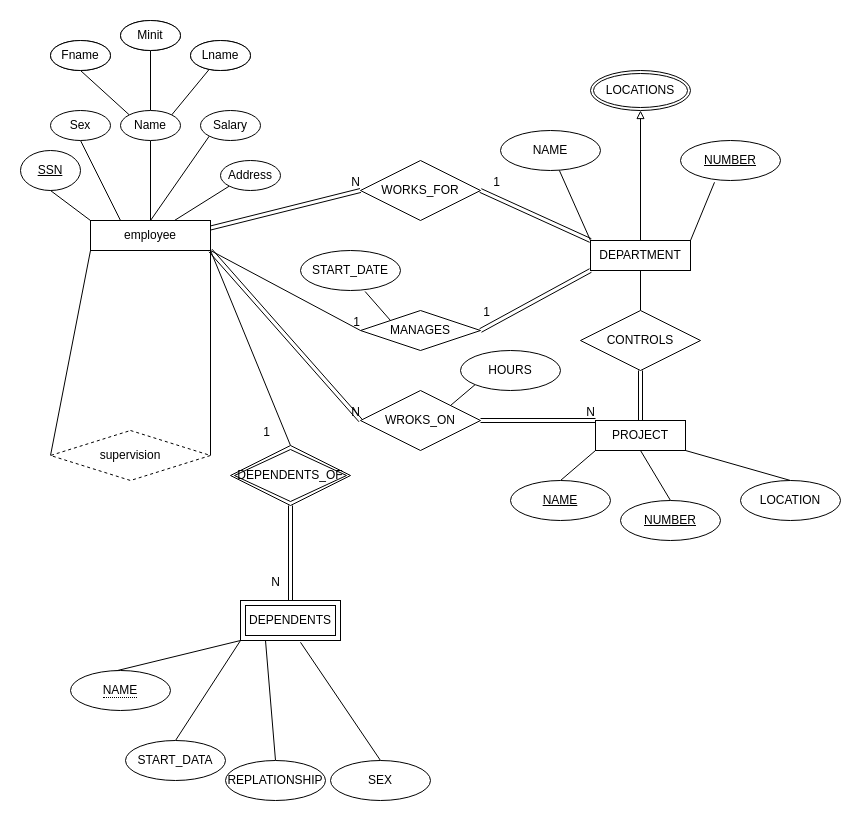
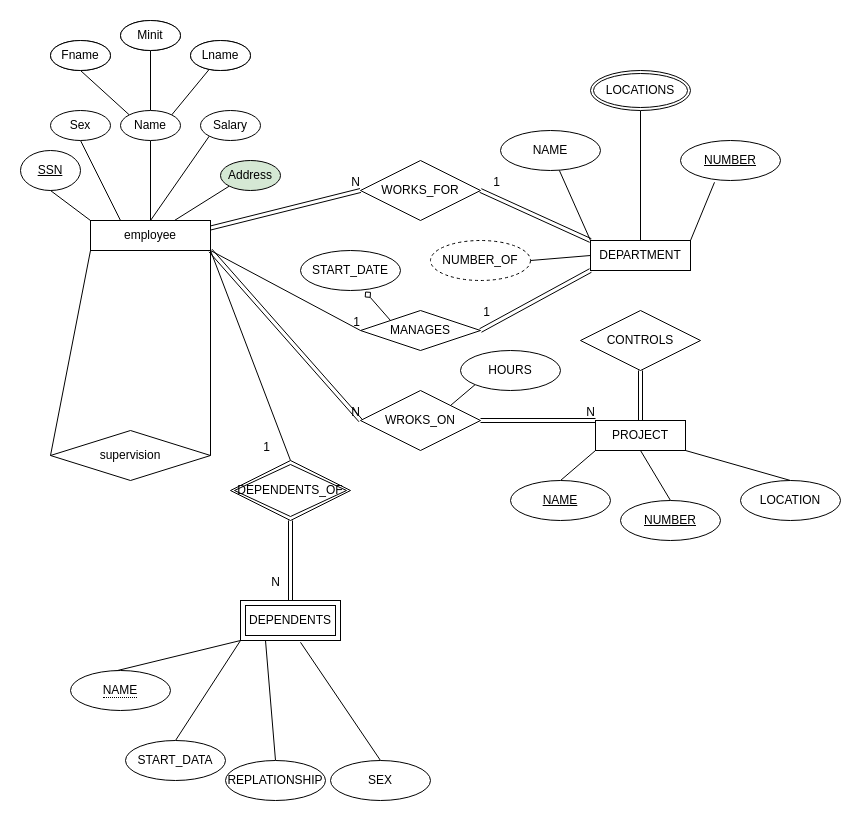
(641, 120) -> (641, 117)
(251, 176) -> (251, 176)
none -> (561, 258)
none -> (481, 261)
(641, 291) -> none
(368, 295) -> (371, 298)
(131, 456) -> (131, 456)
(291, 476) -> (291, 491)
